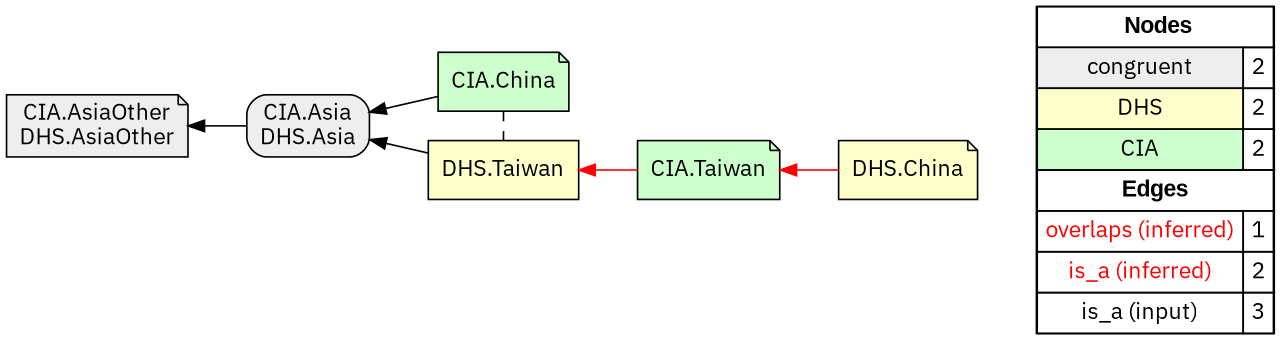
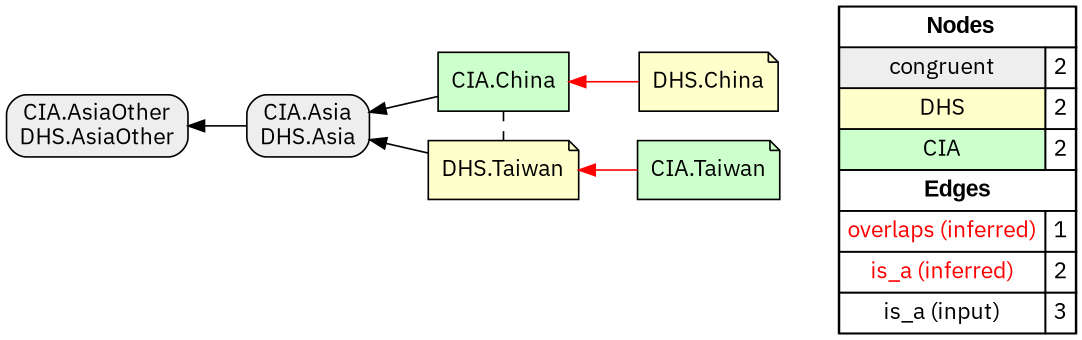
(503, 82) -> (503, 82)
(97, 126) -> (97, 126)
(503, 170) -> (503, 170)
(818, 170) -> (612, 82)
